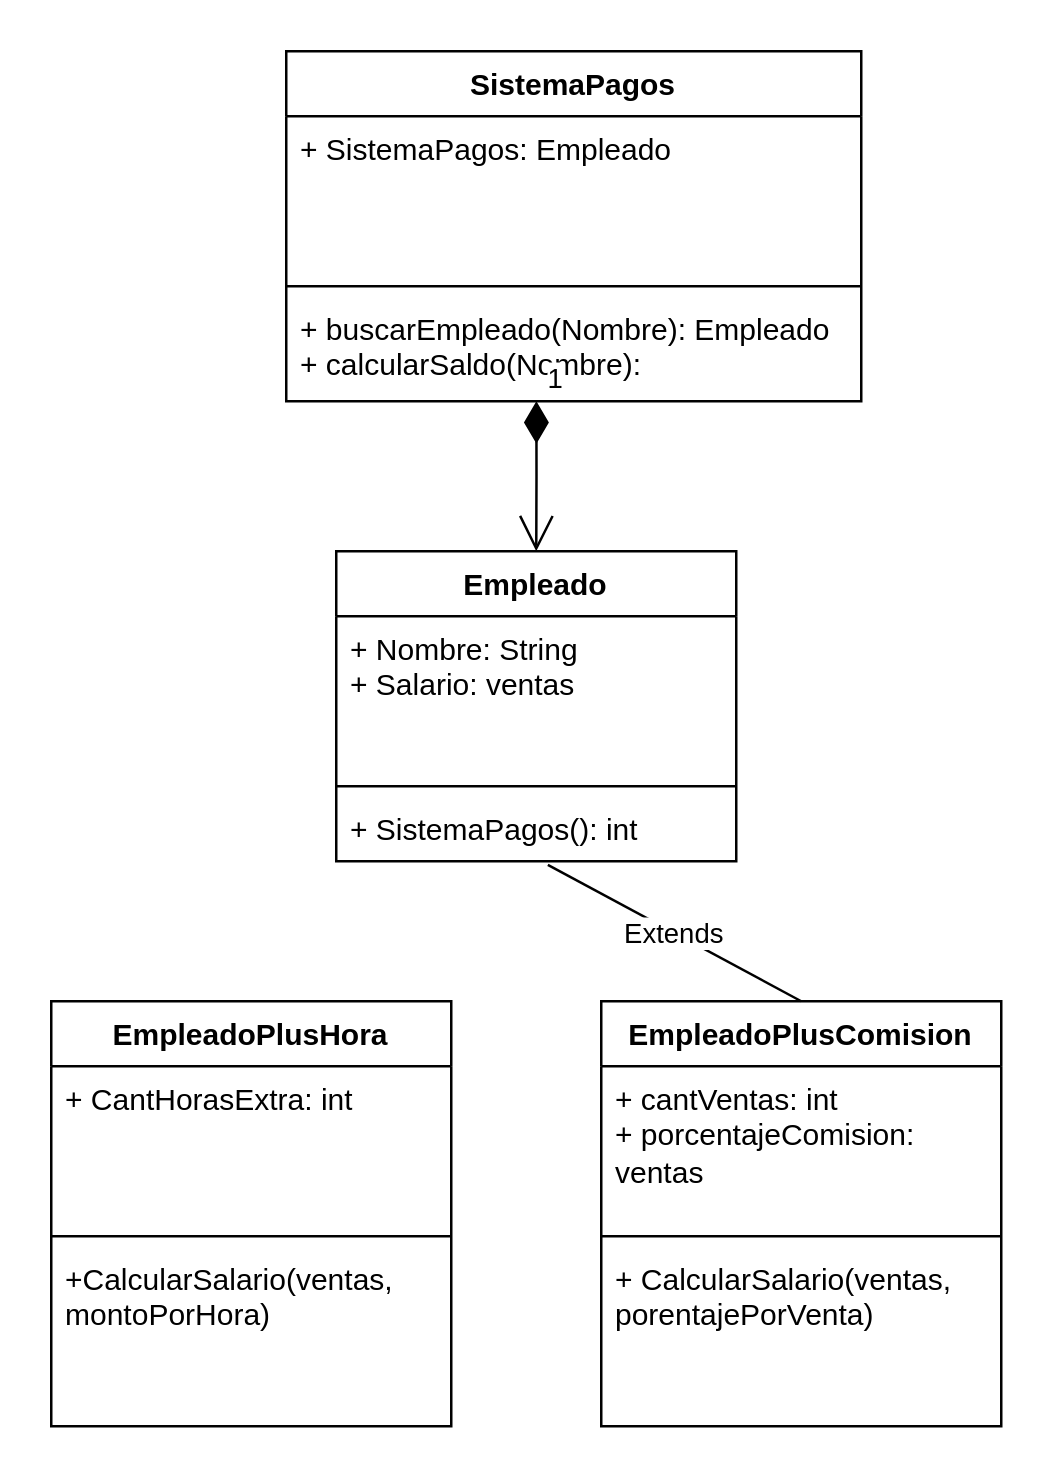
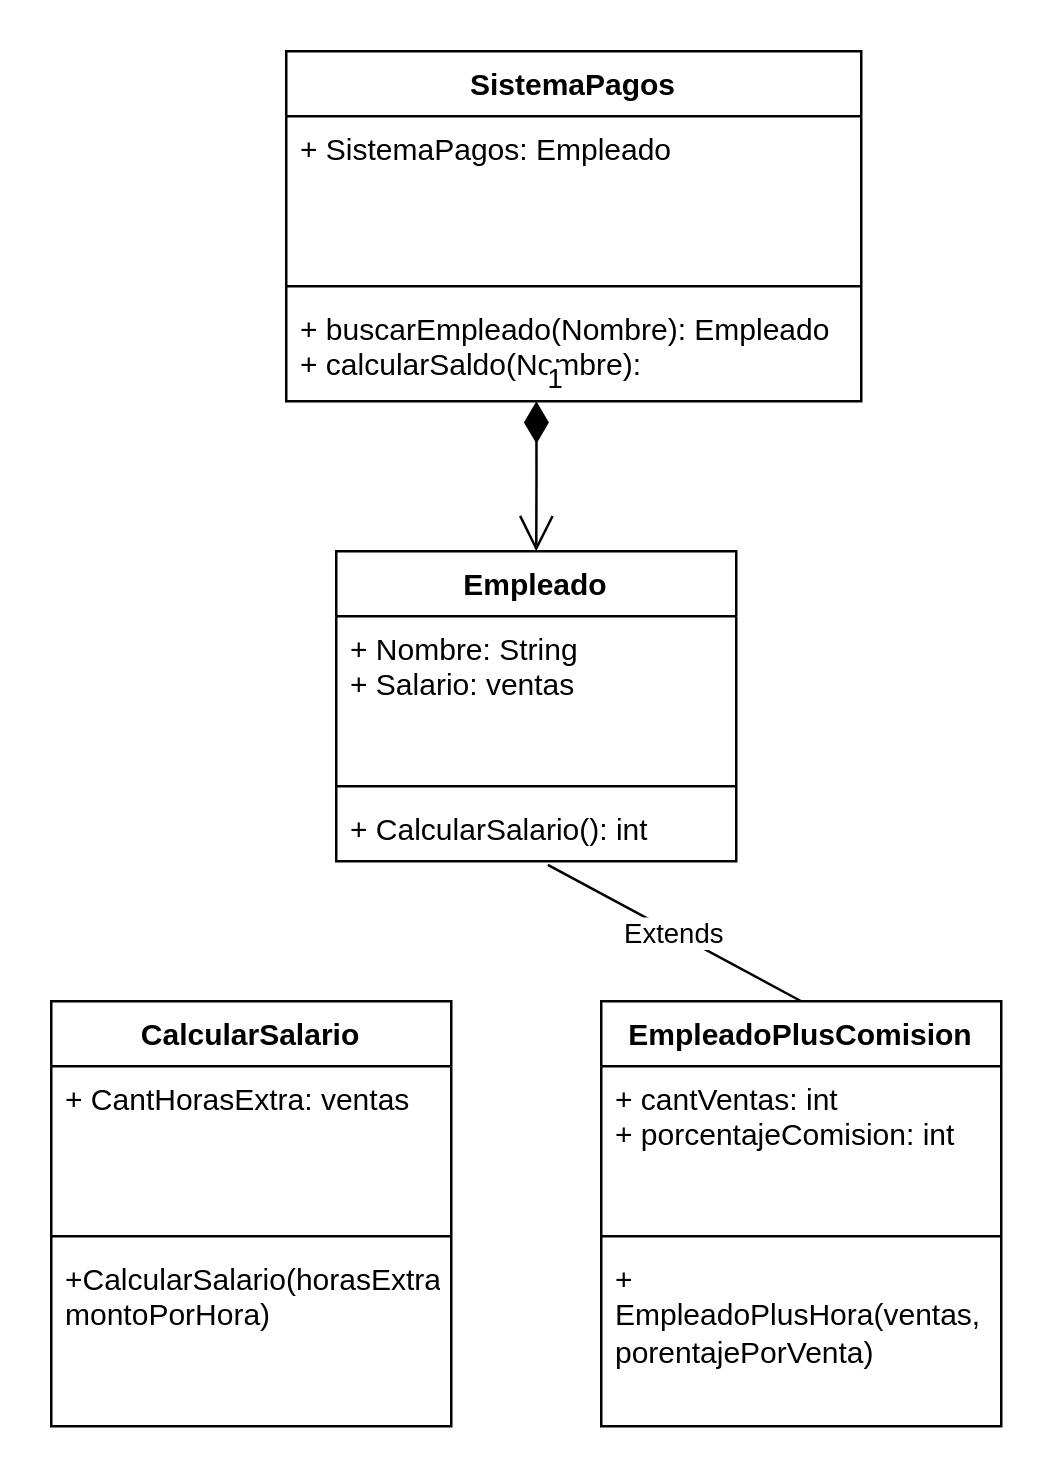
(508, 832) -> (522, 832)
(251, 1037) -> (251, 1037)
(227, 1102) -> (254, 1120)
(804, 1138) -> (803, 1120)
(254, 1300) -> (254, 1300)
(804, 1300) -> (804, 1300)
